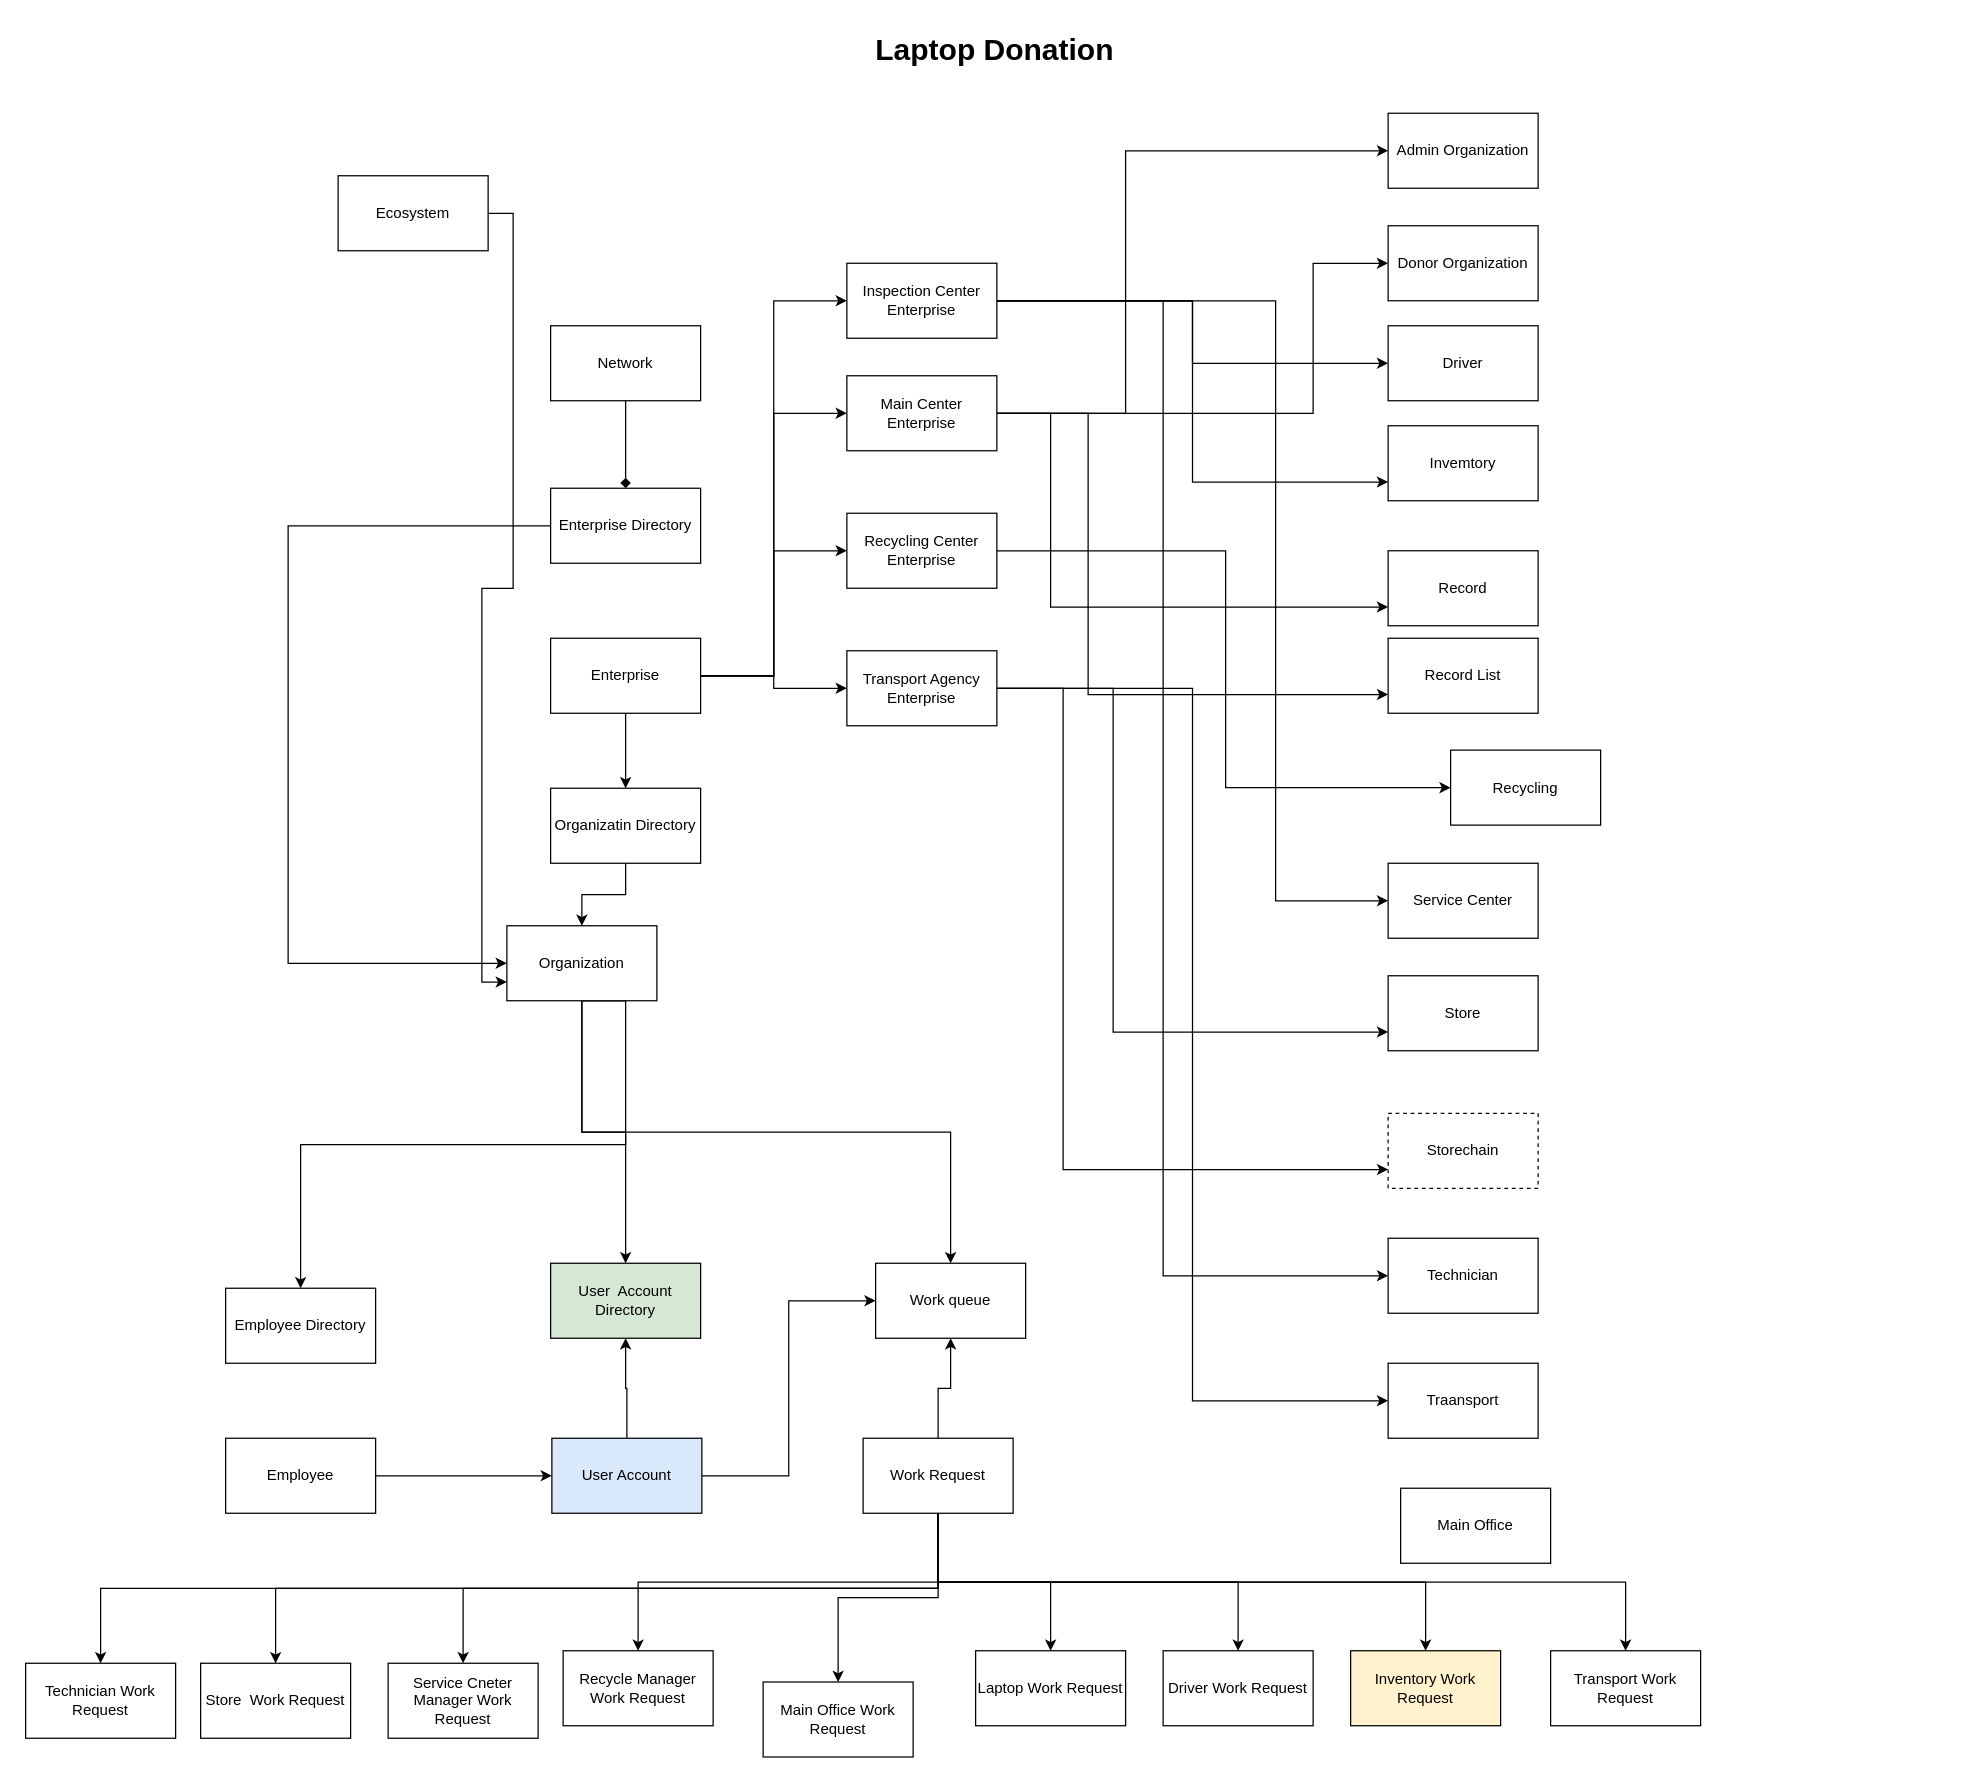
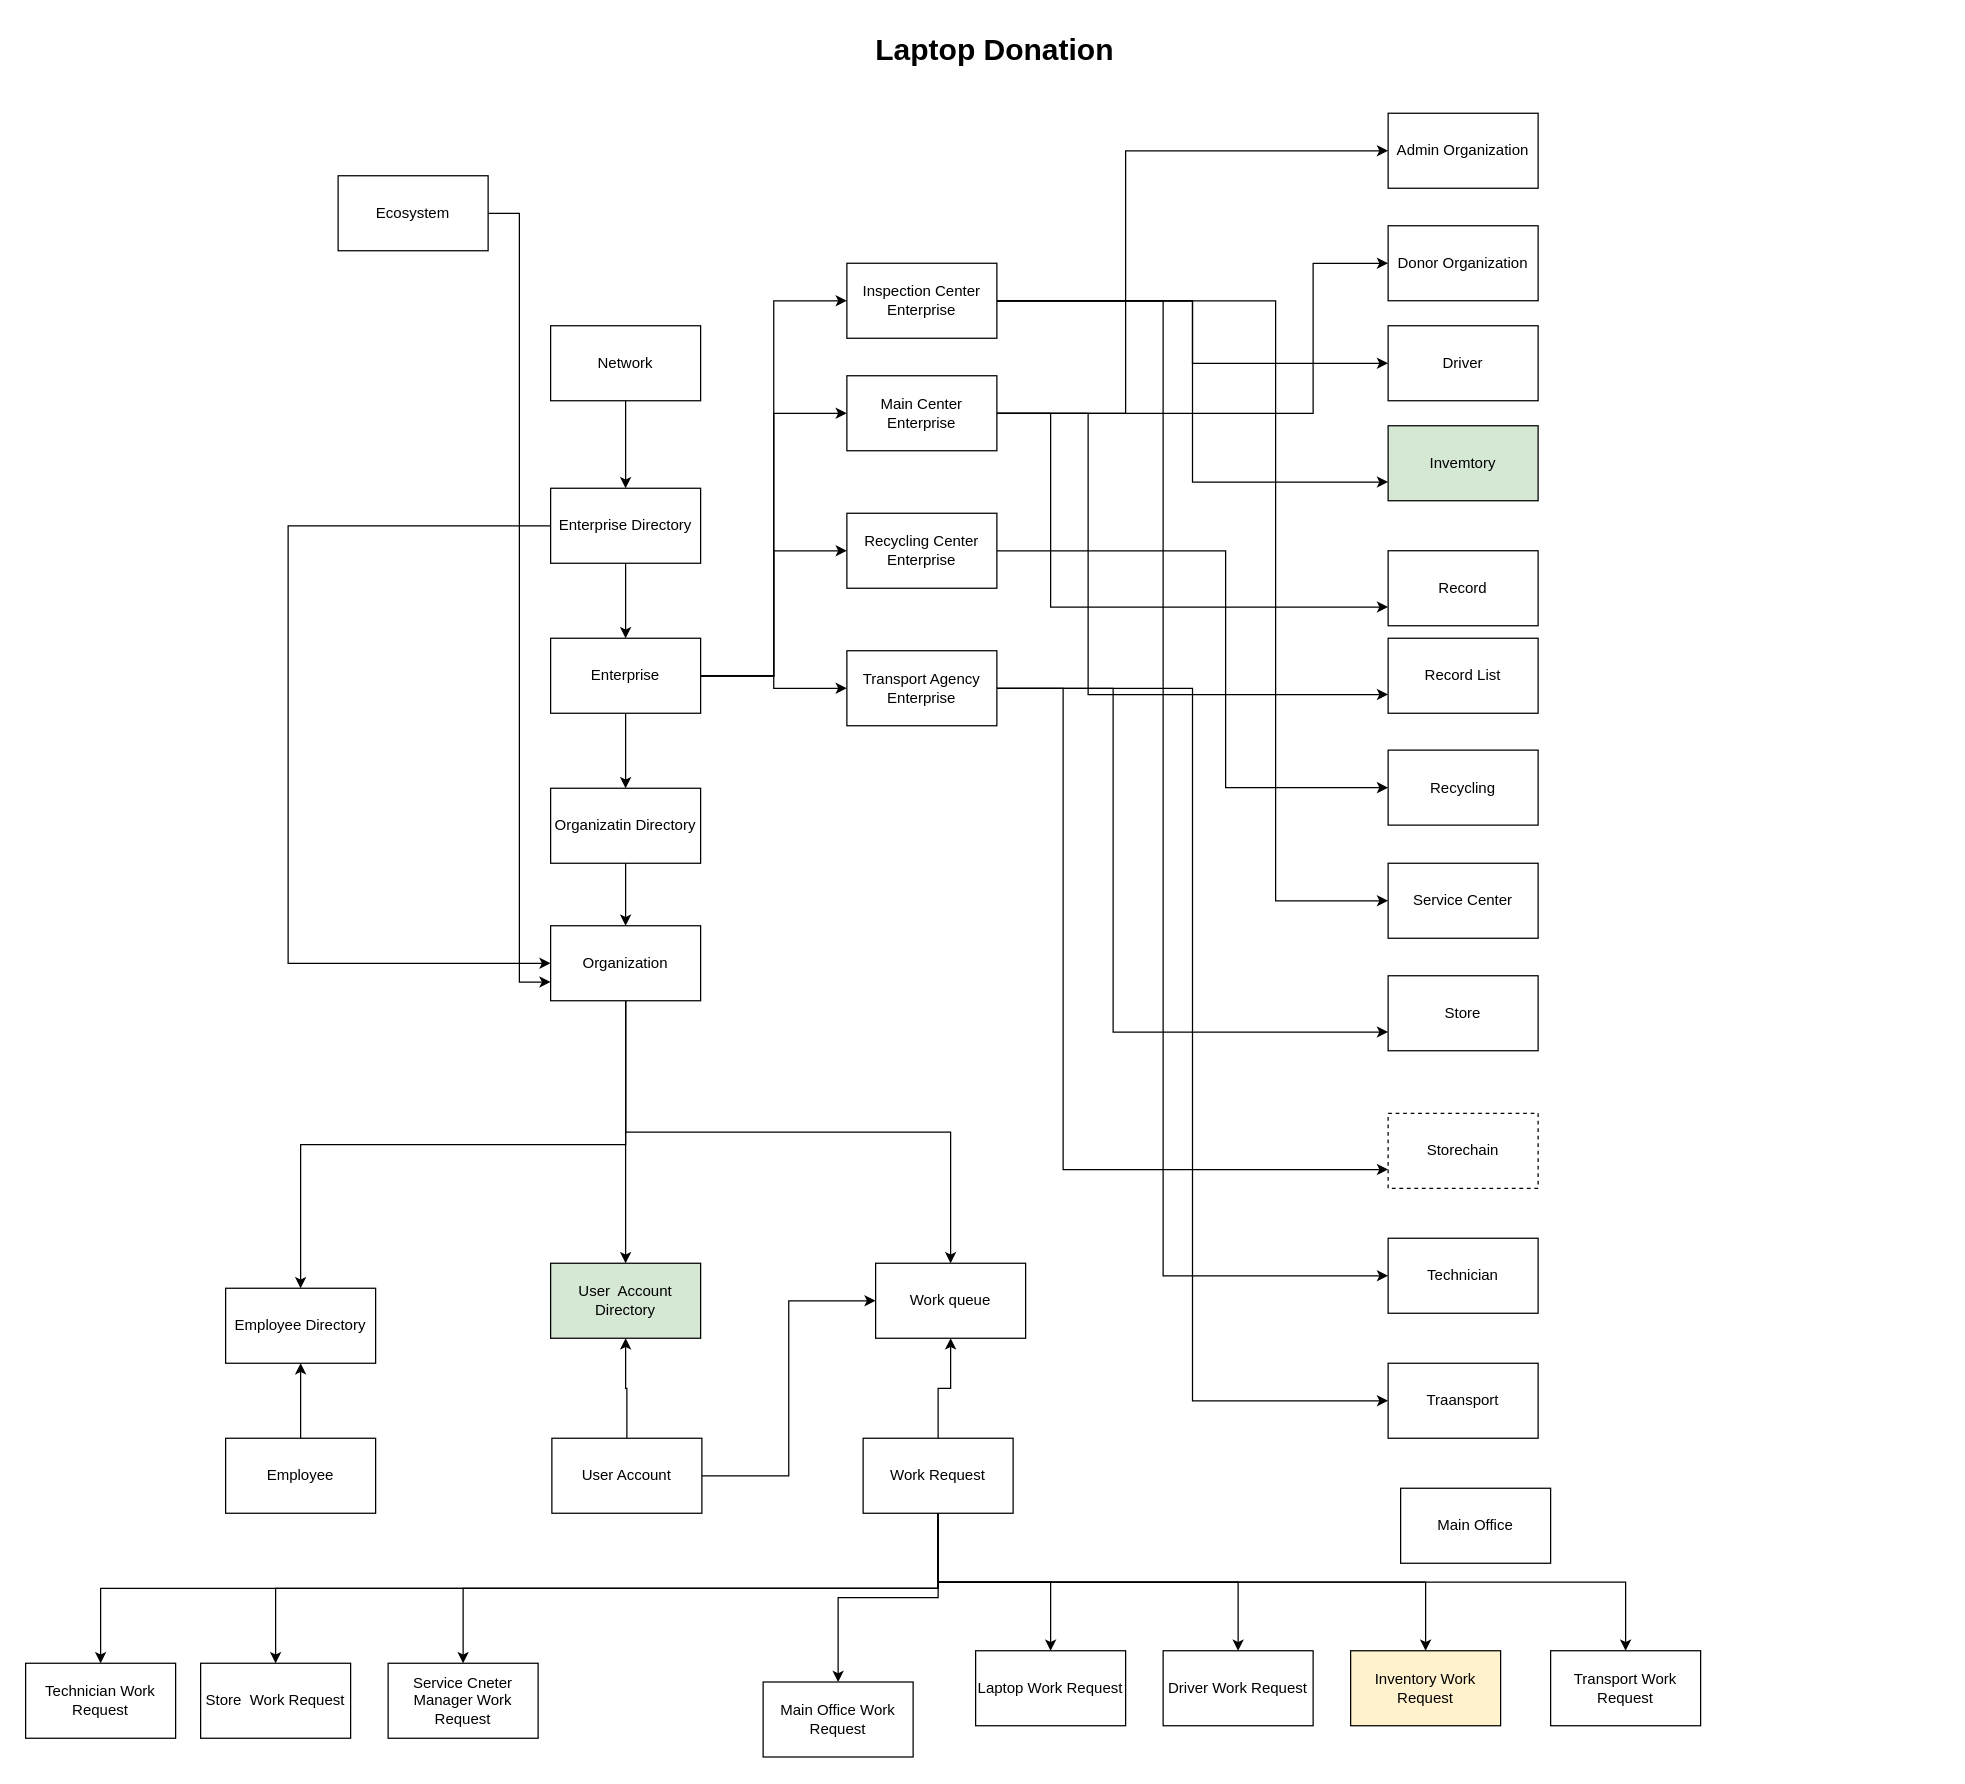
(1463, 463) -> (1463, 463)
(626, 477) -> (626, 478)
none -> (626, 596)
(1526, 788) -> (1463, 788)
(582, 963) -> (626, 963)
(460, 1476) -> (301, 1405)
(627, 1476) -> (627, 1476)
(757, 1582) -> none
(638, 1688) -> none
